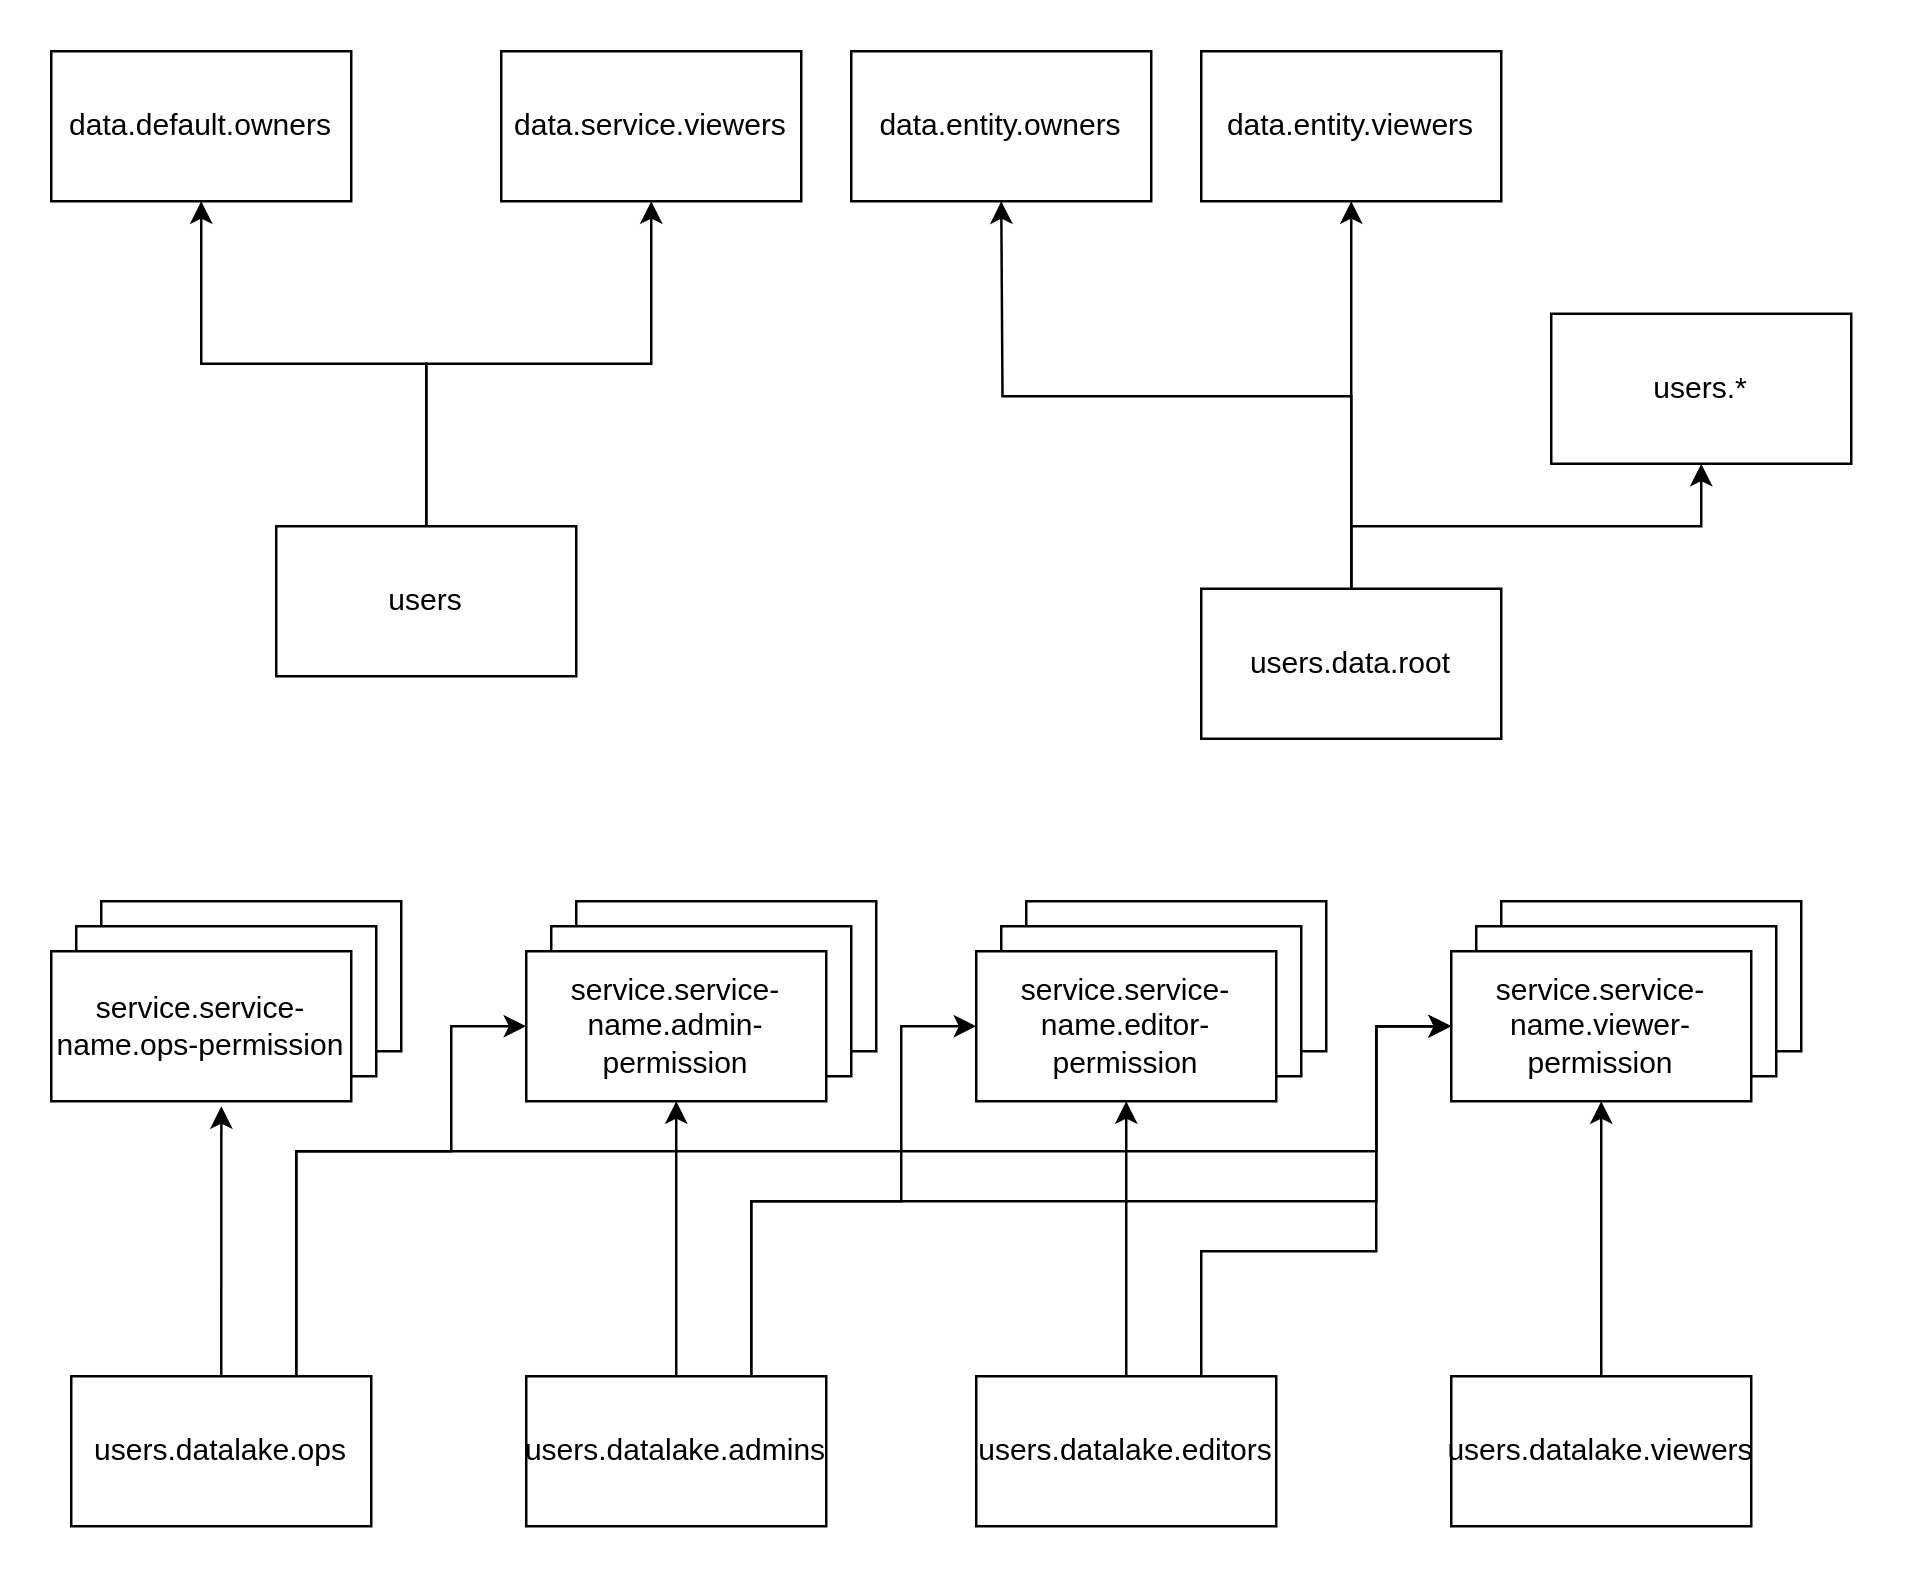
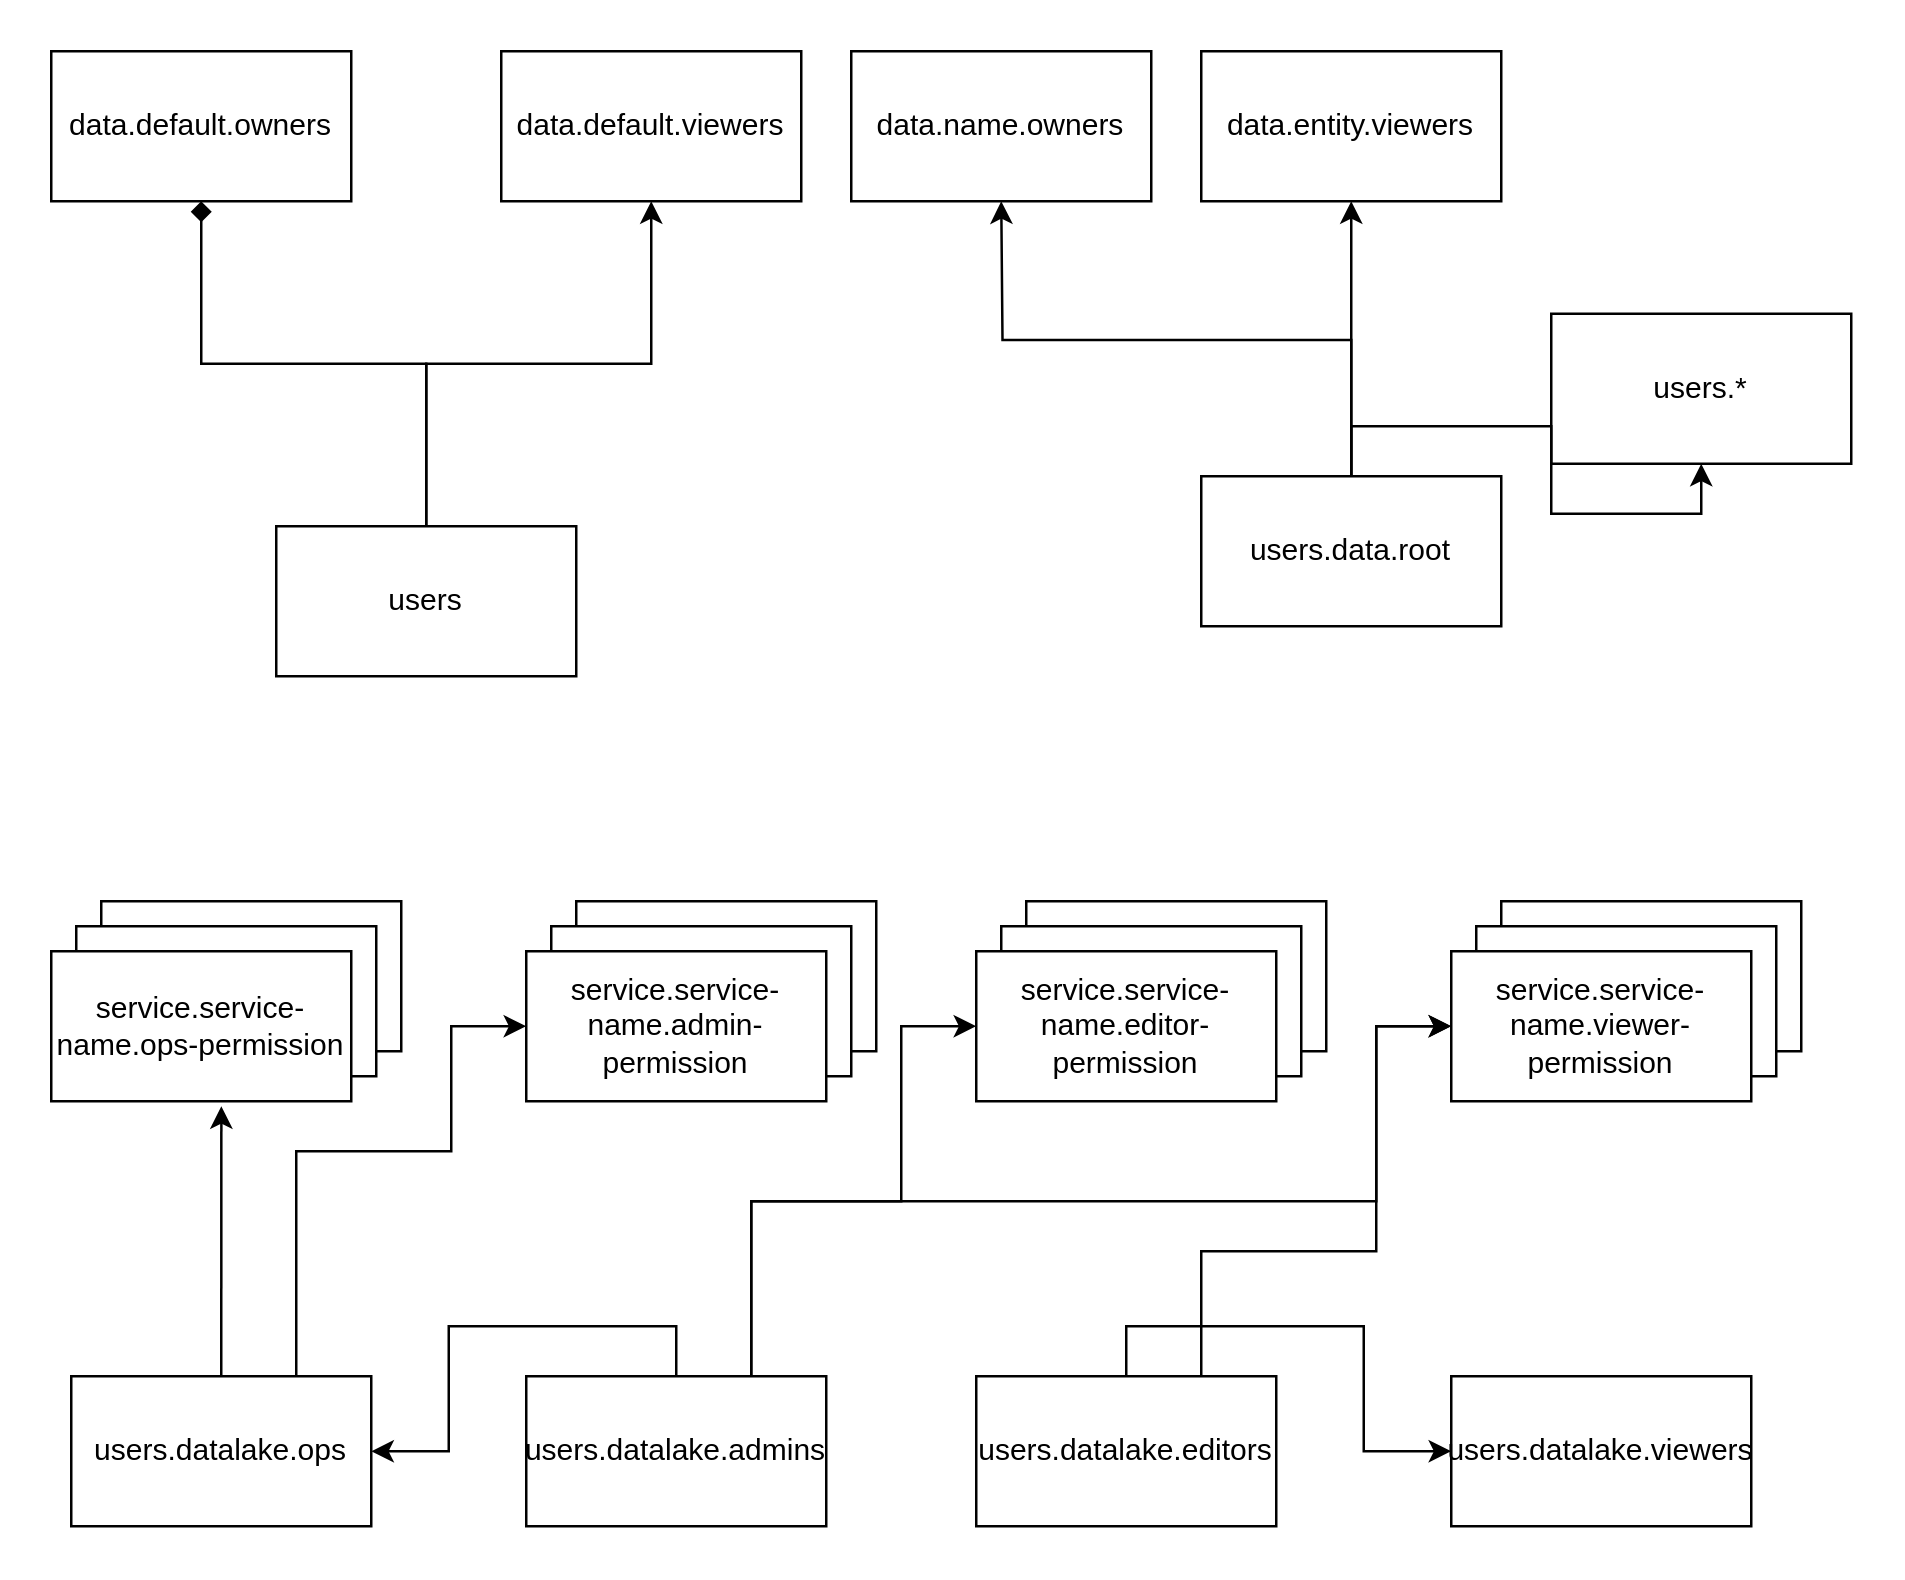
(651, 126) -> (651, 126)
(1001, 126) -> (1001, 126)
(201, 220) -> (201, 222)
(1351, 664) -> (1351, 551)
(1250, 1151) -> none
(676, 1243) -> (471, 1326)
(1601, 1247) -> none
(1126, 1268) -> (1364, 1345)
